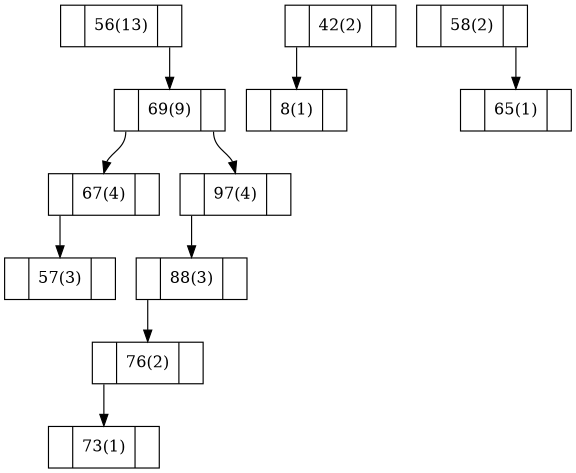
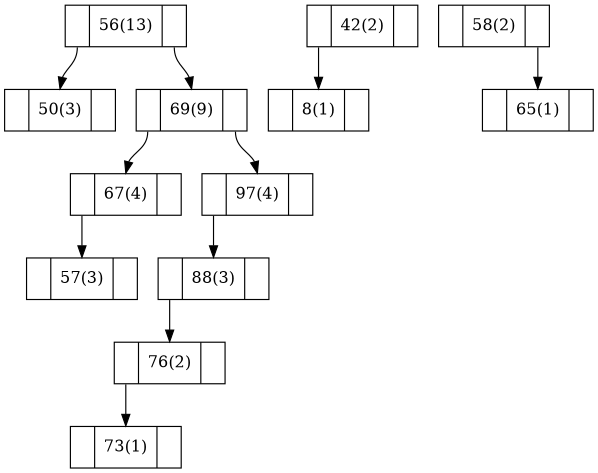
none -> (60, 110)
